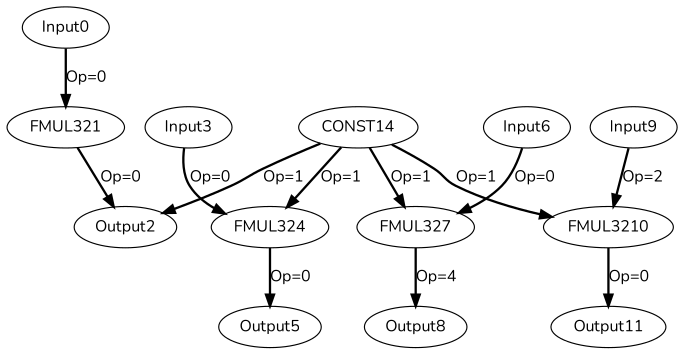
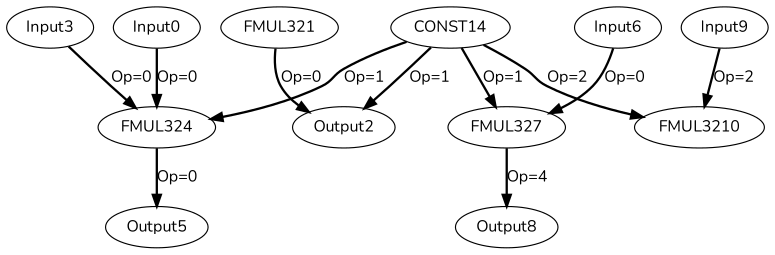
(66, 72) -> (157, 72)
(476, 177) -> (568, 77)
(608, 327) -> none
